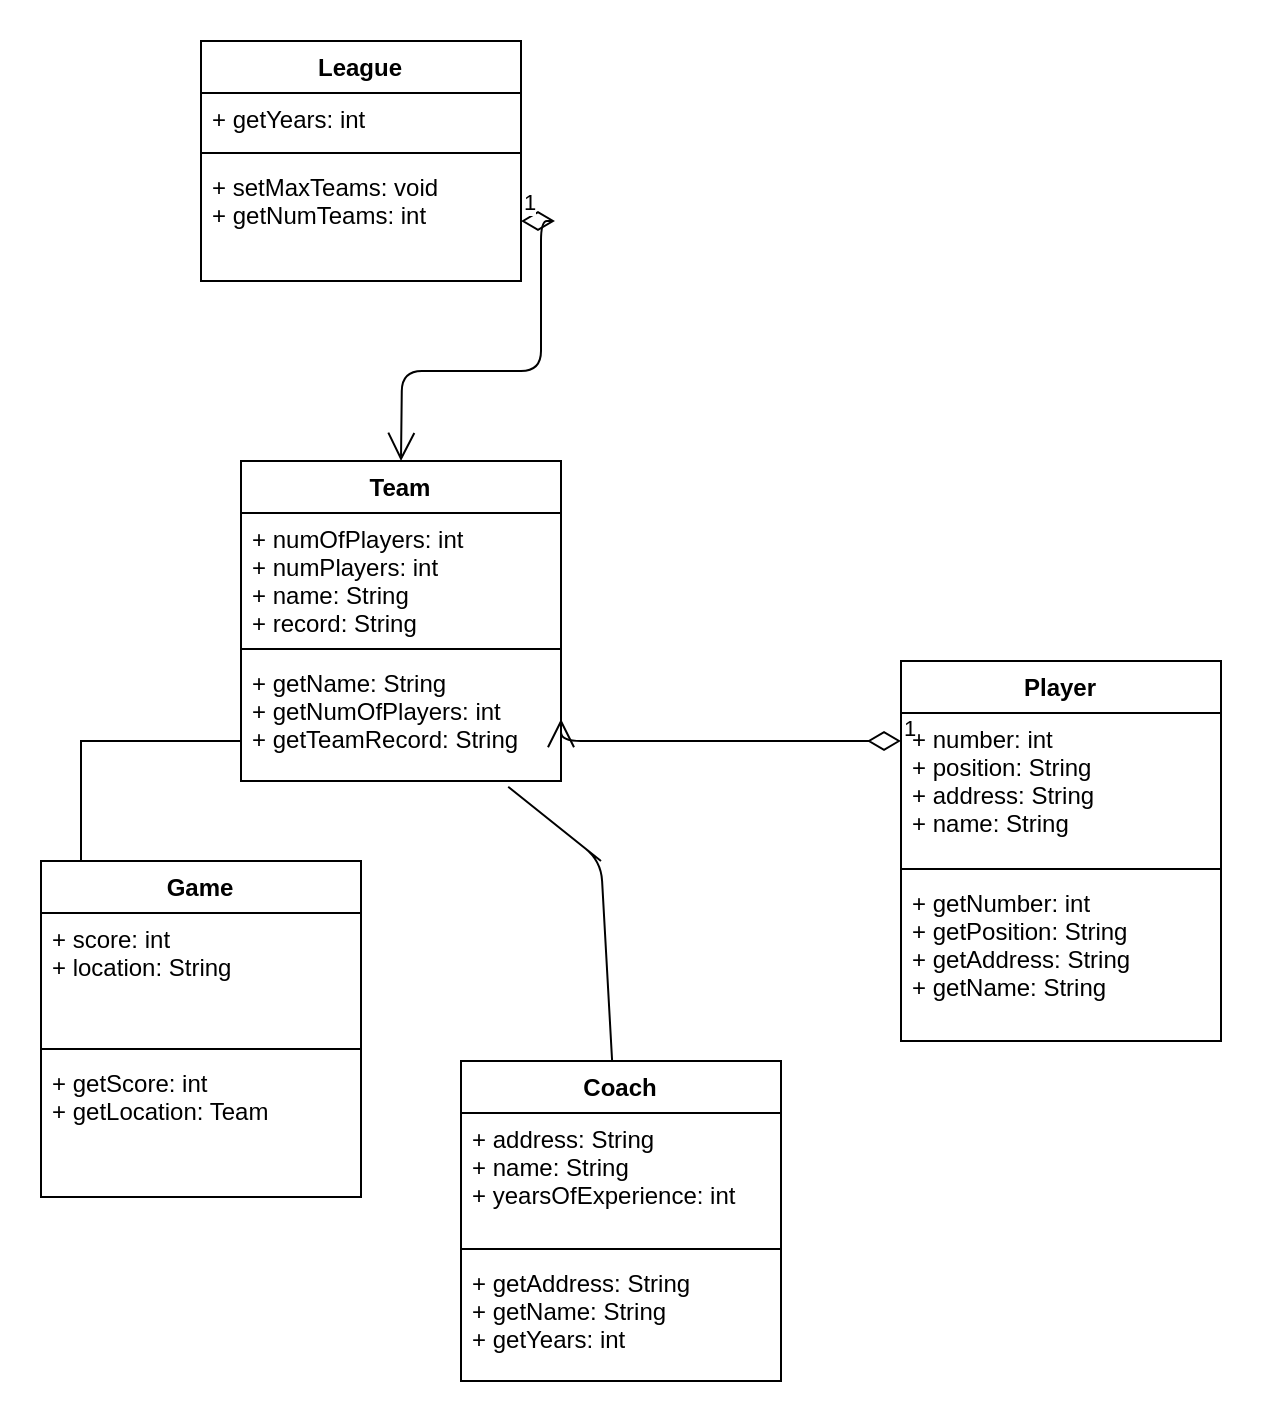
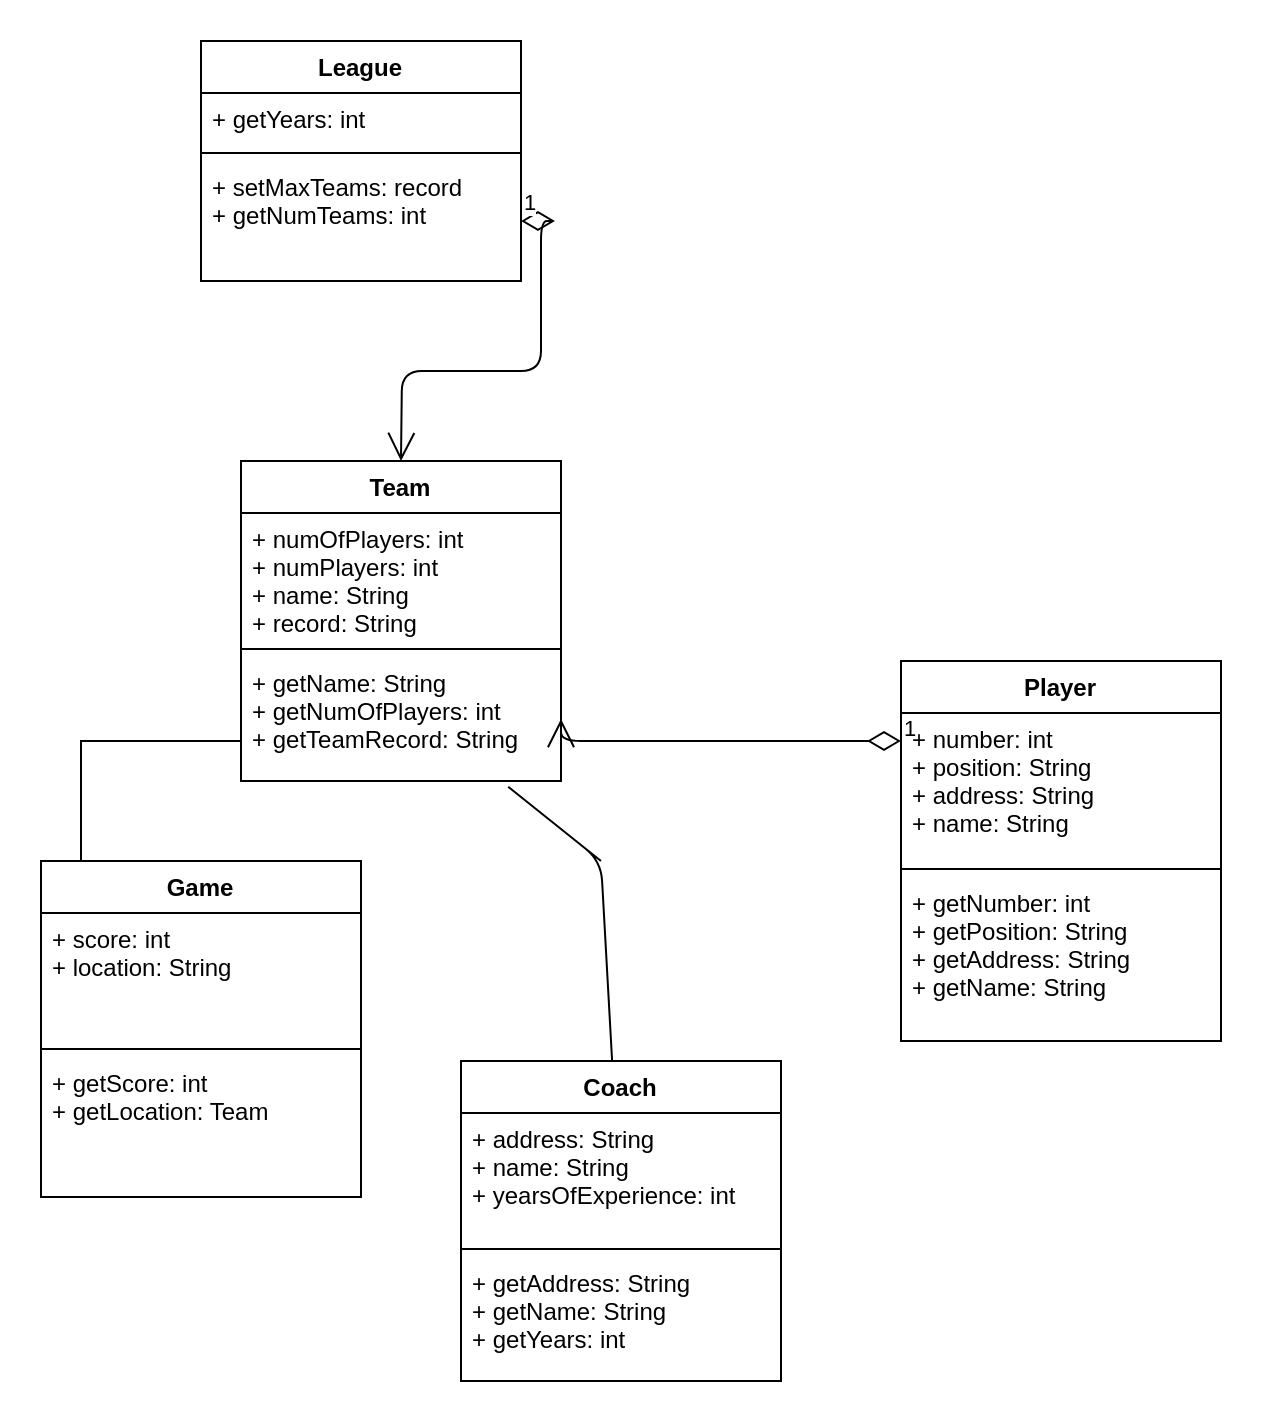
(327, 188) -> (344, 188)
